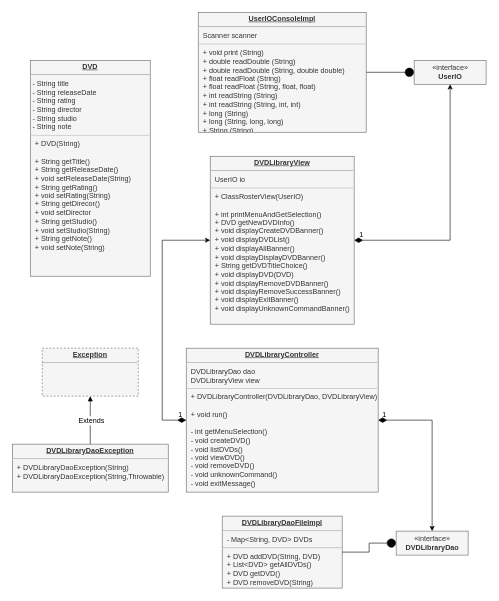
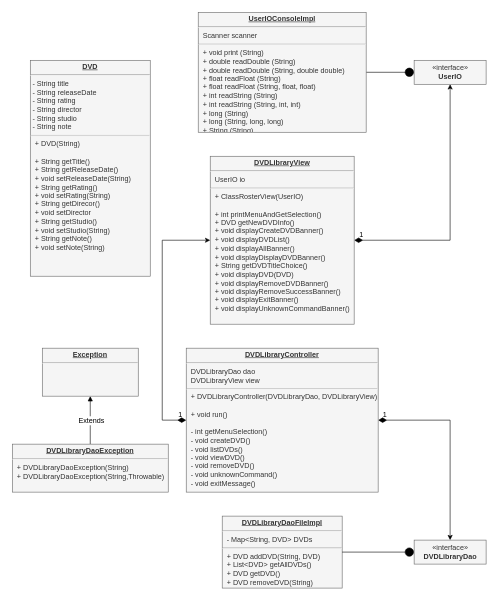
(90, 372) -> (90, 372)
(432, 543) -> (450, 552)
